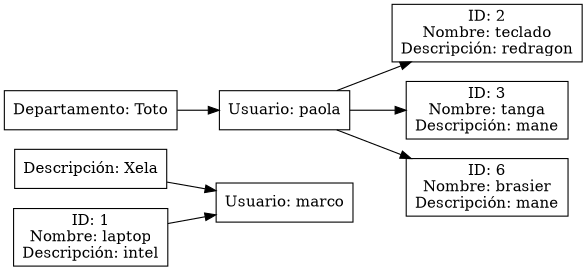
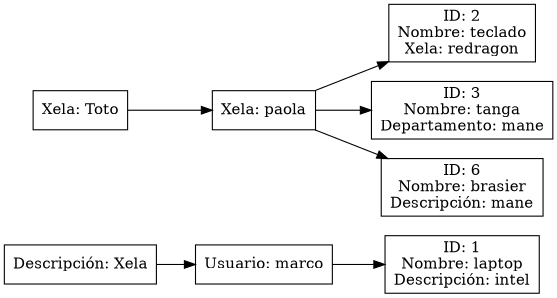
(487, 33) -> (462, 33)
(91, 110) -> (80, 110)
(285, 110) -> (264, 110)
(487, 110) -> (462, 110)
(187, 220) -> (353, 264)
